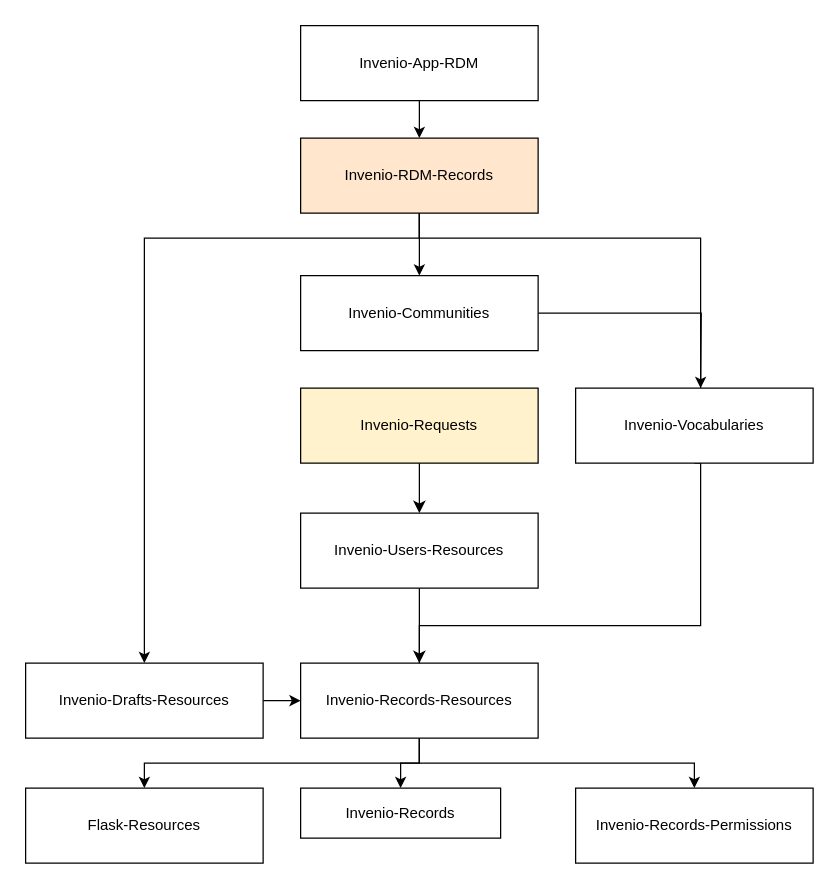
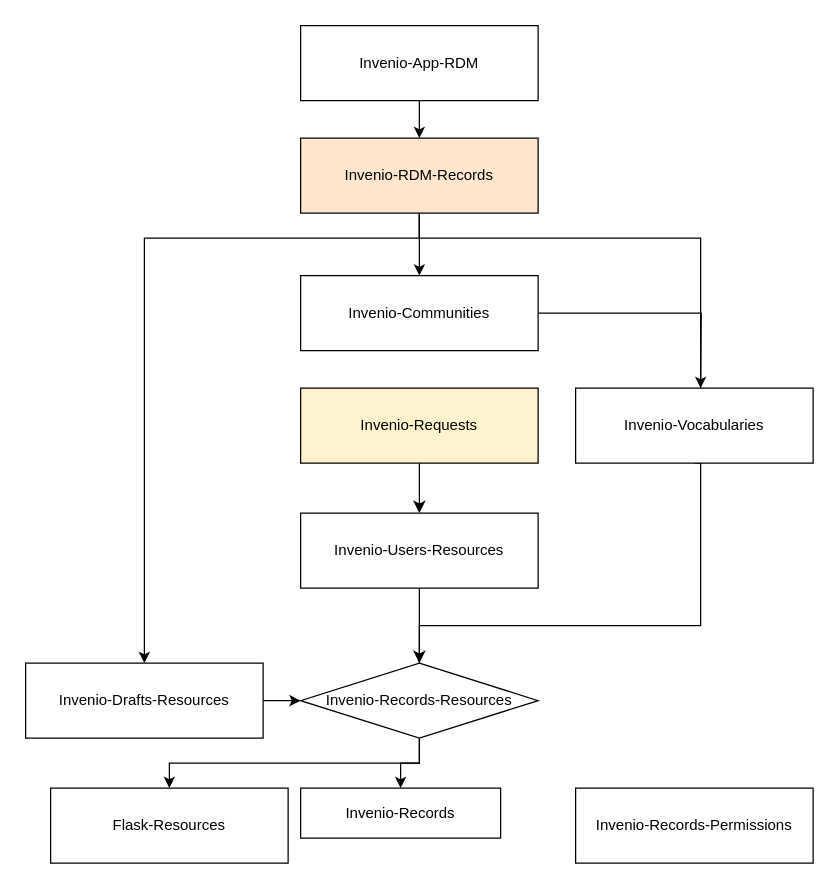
(419, 701) -> (419, 701)
(566, 763) -> none
(144, 826) -> (169, 826)
